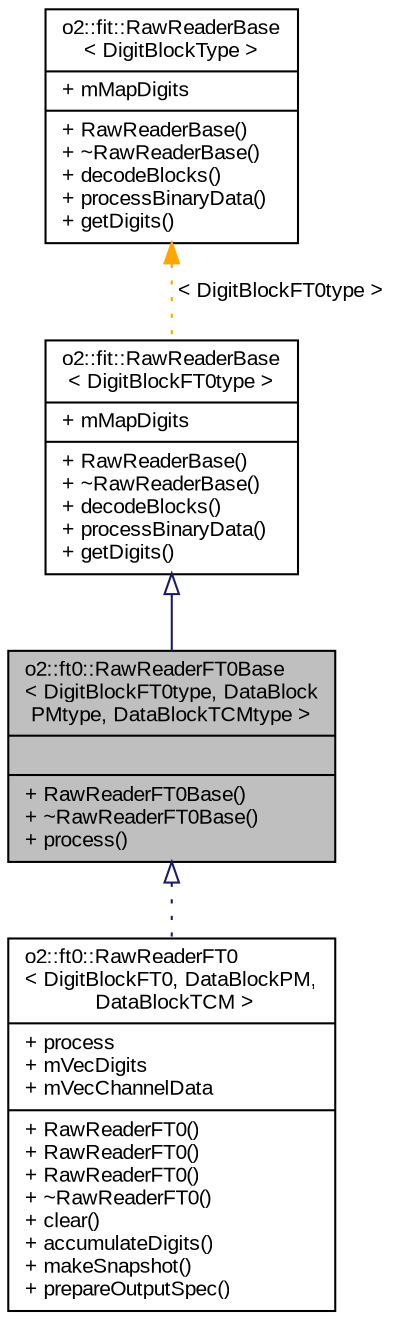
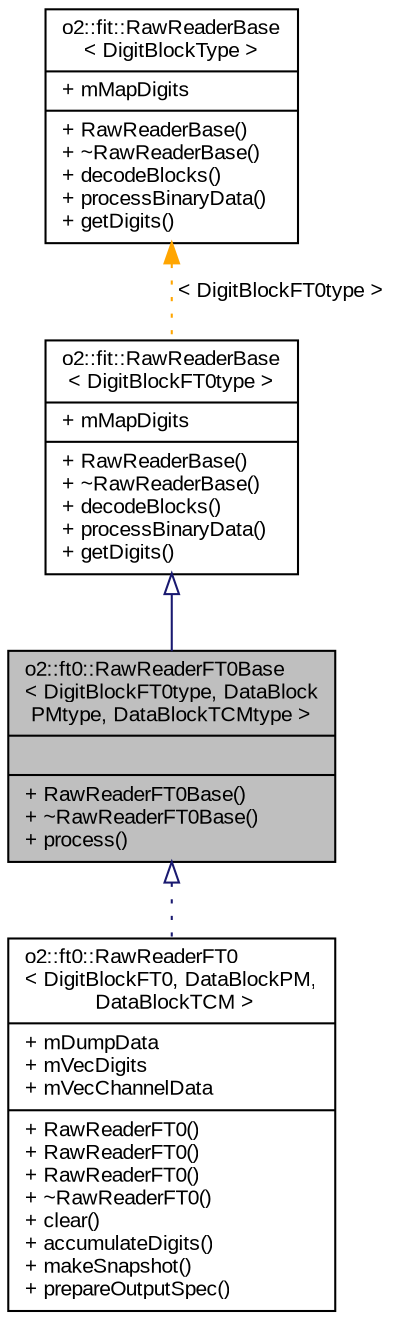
(70, 1043) -> (92, 1043)
